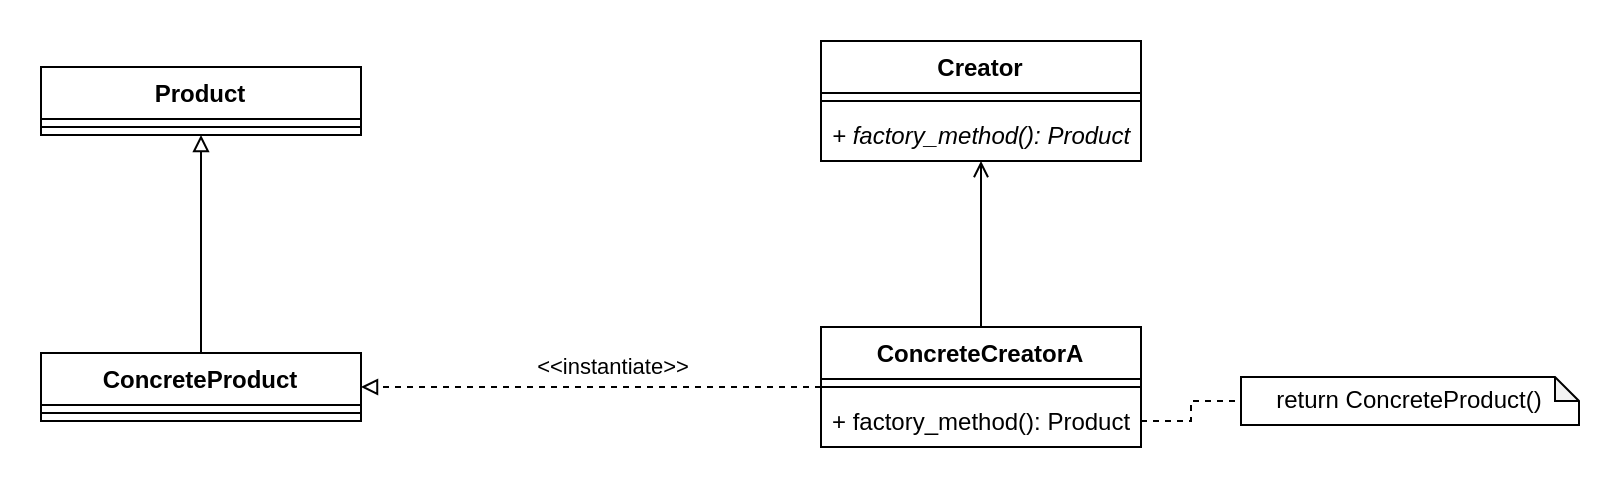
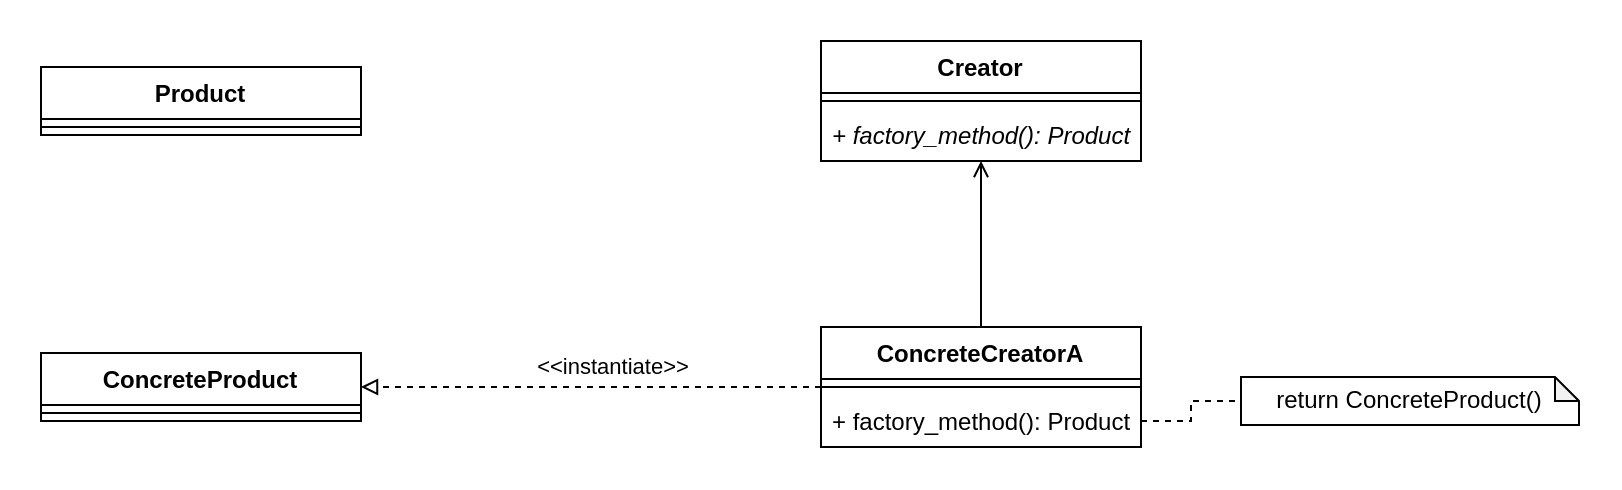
(201, 253) -> none
